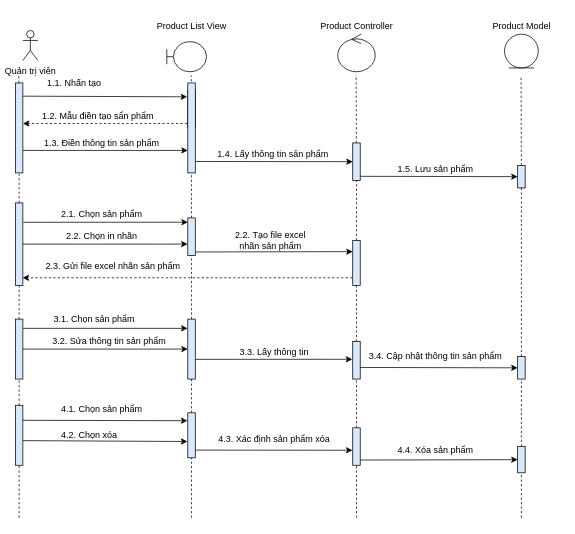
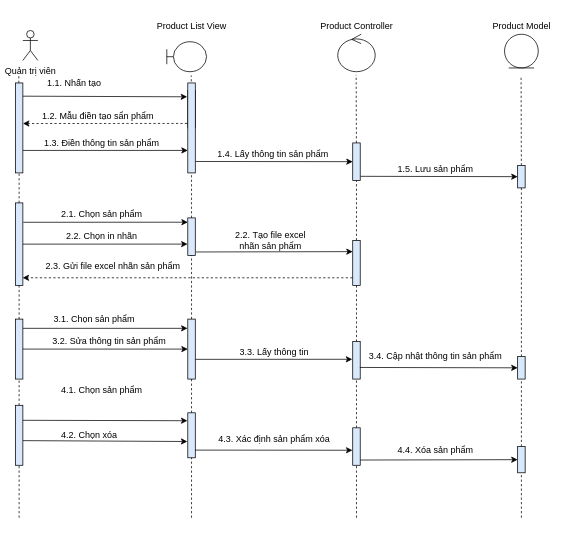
(102, 409) -> (102, 390)
